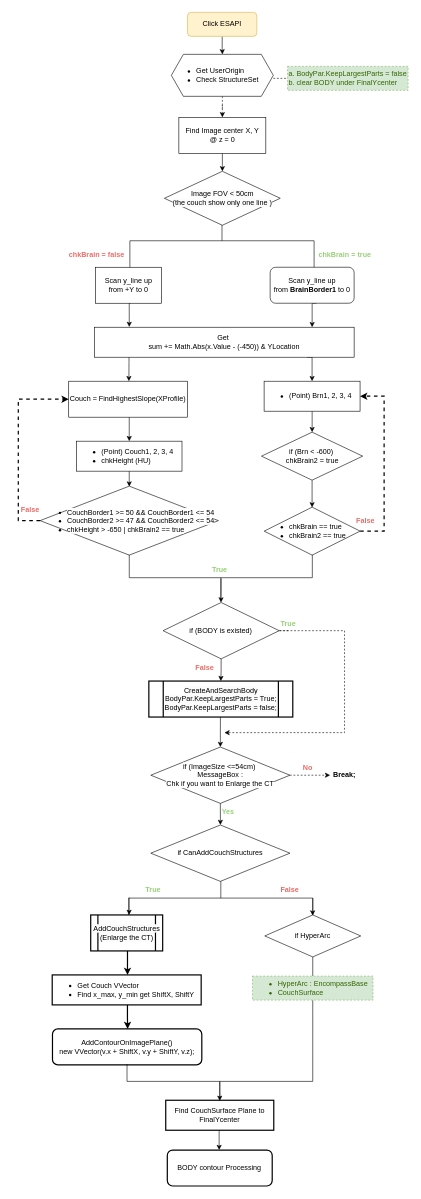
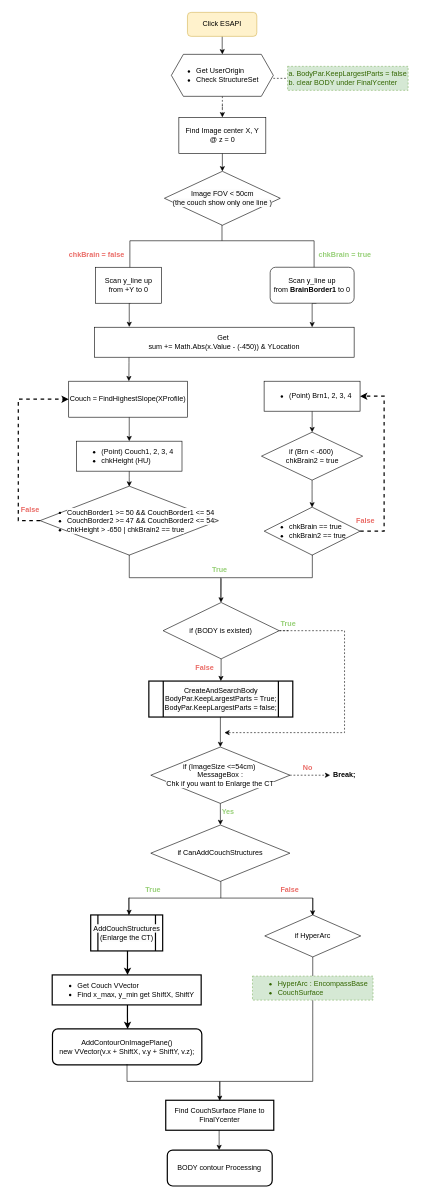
(312, 375) -> none
